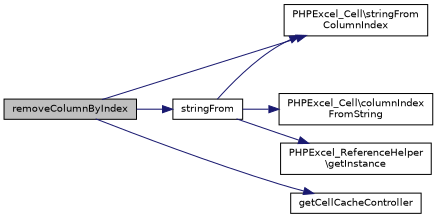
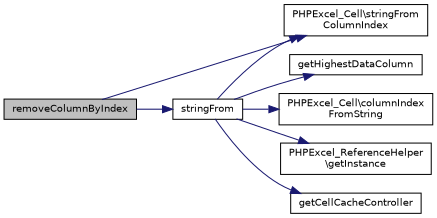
none -> (356, 65)
(199, 157) -> (248, 160)
